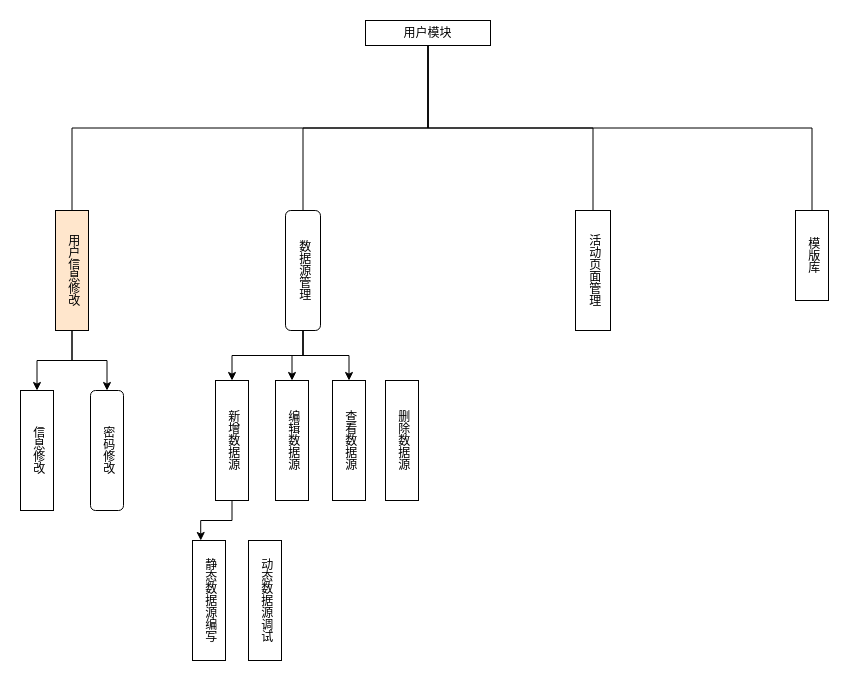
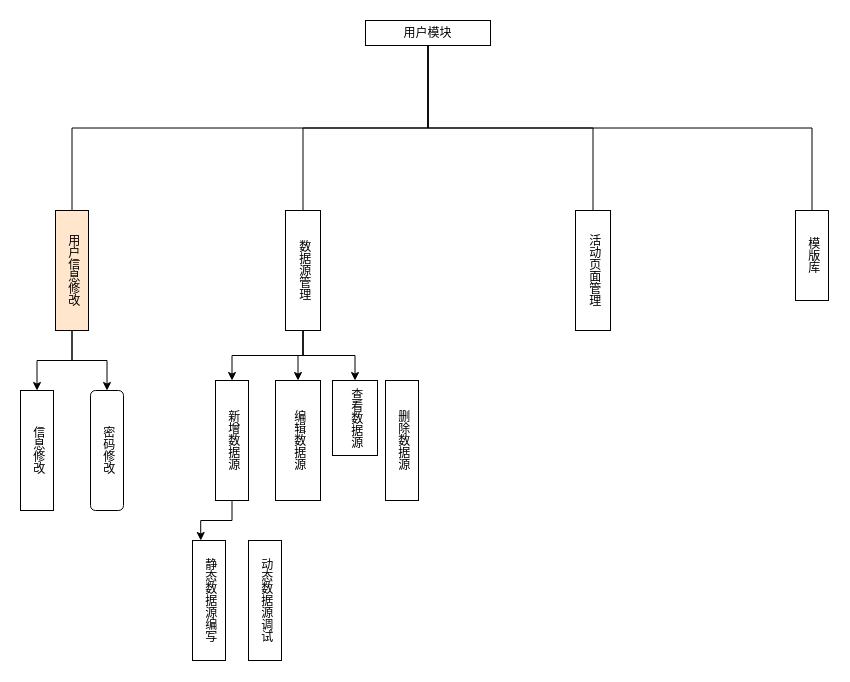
(303, 271) -> (303, 271)
(292, 441) -> (298, 441)
(349, 441) -> (355, 418)
